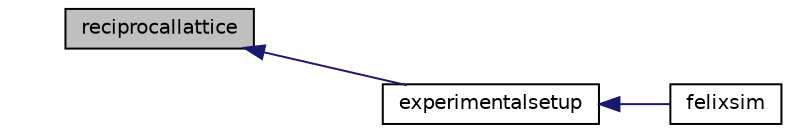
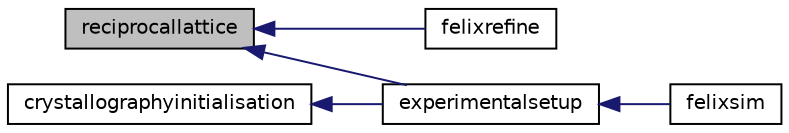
none -> (491, 29)
none -> (160, 104)
